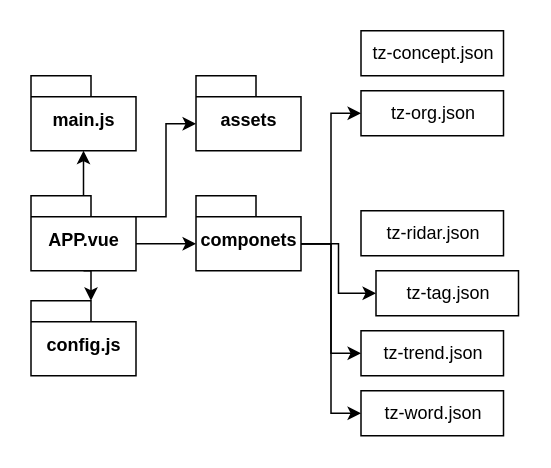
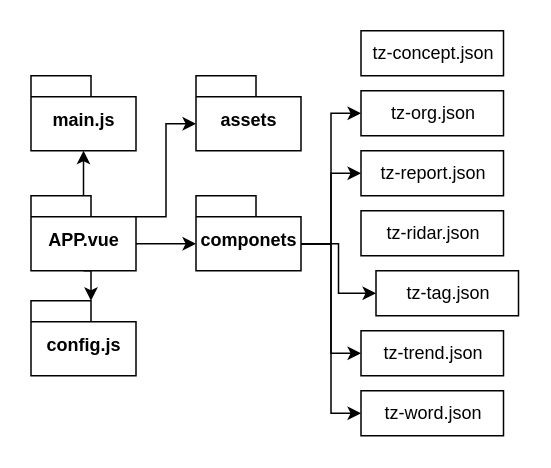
none -> (341, 173)
none -> (432, 173)
